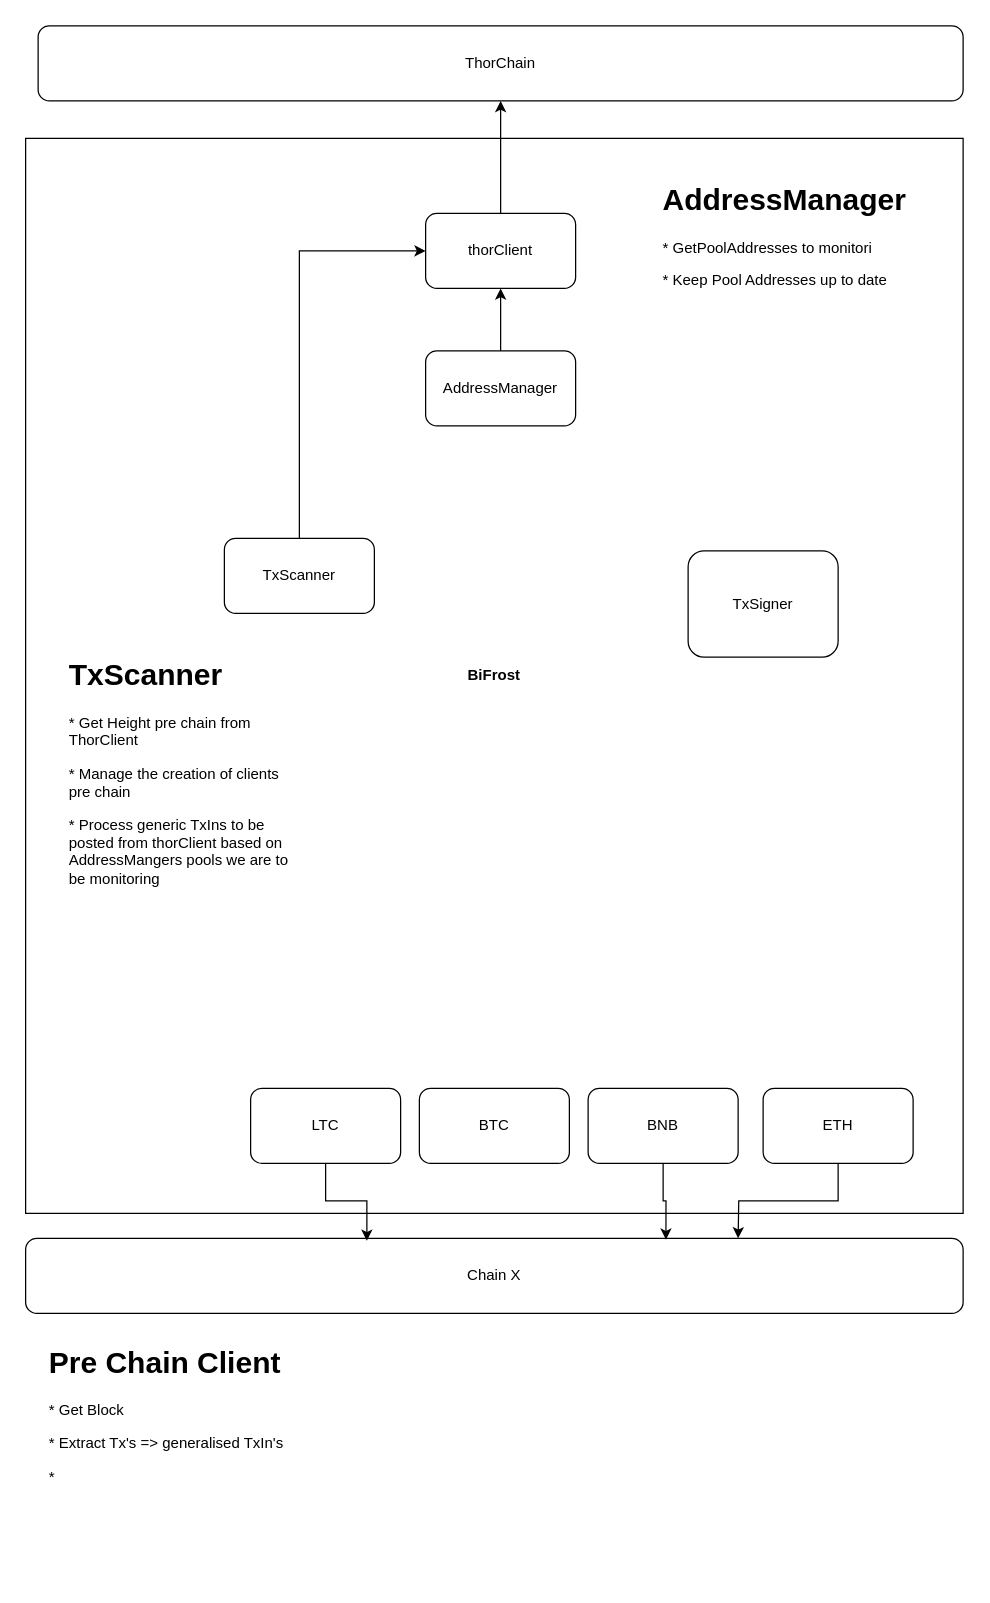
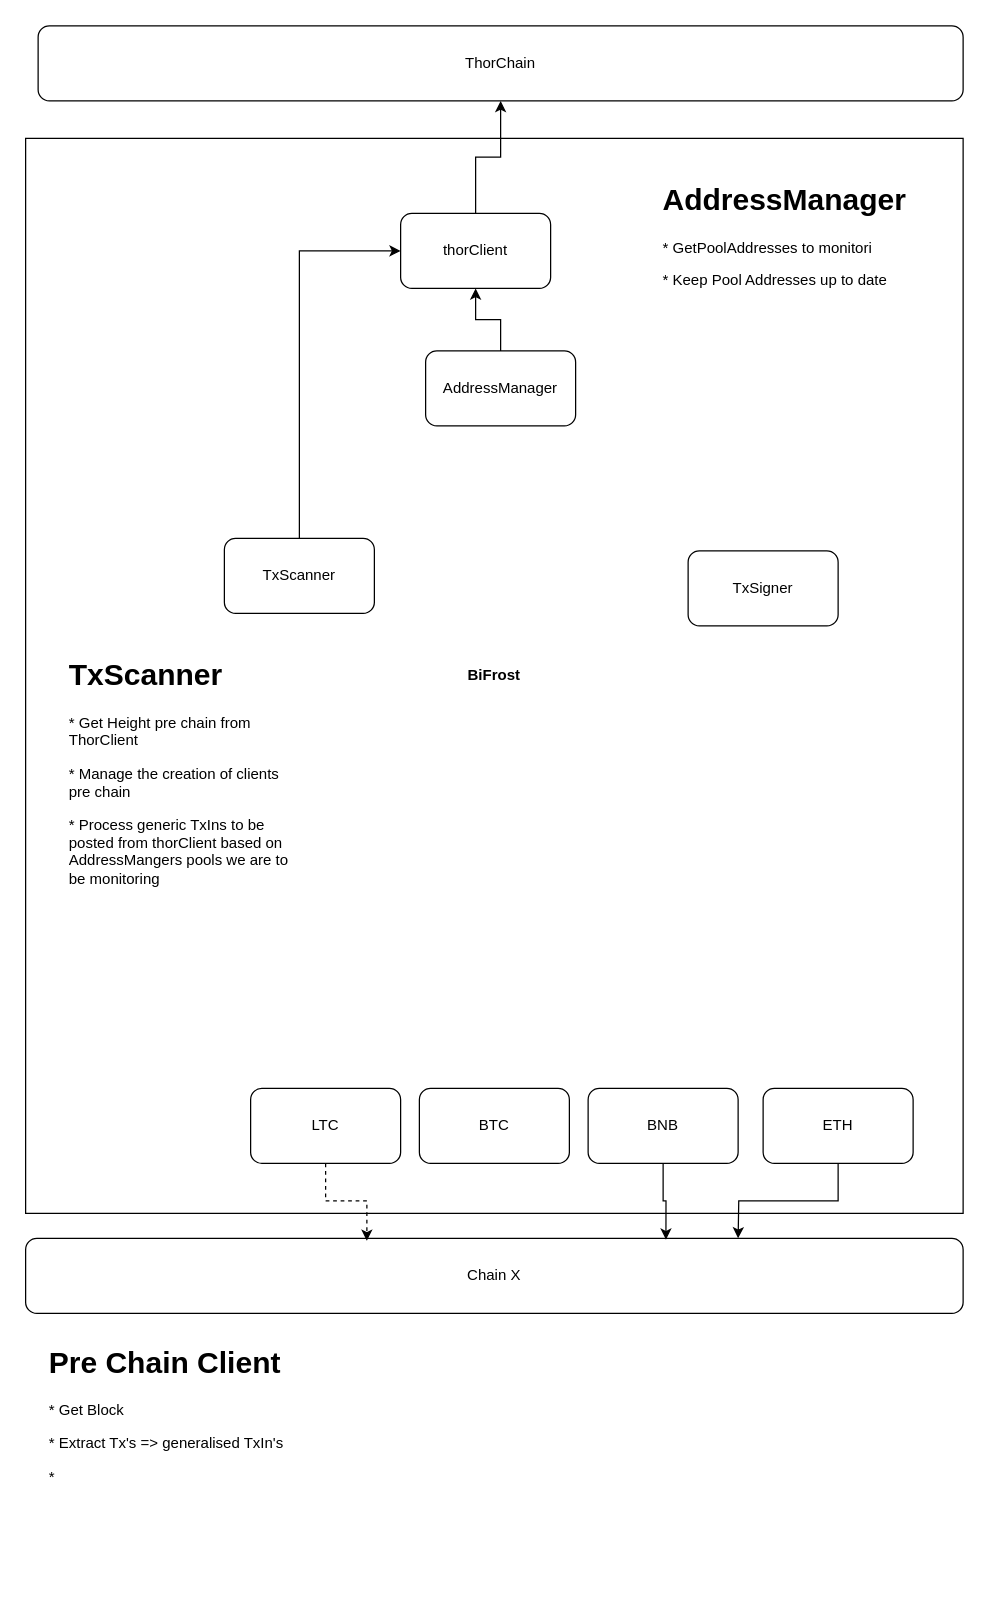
(501, 251) -> (476, 251)
(763, 604) -> (763, 588)
(345, 1201) -> (345, 1201)
